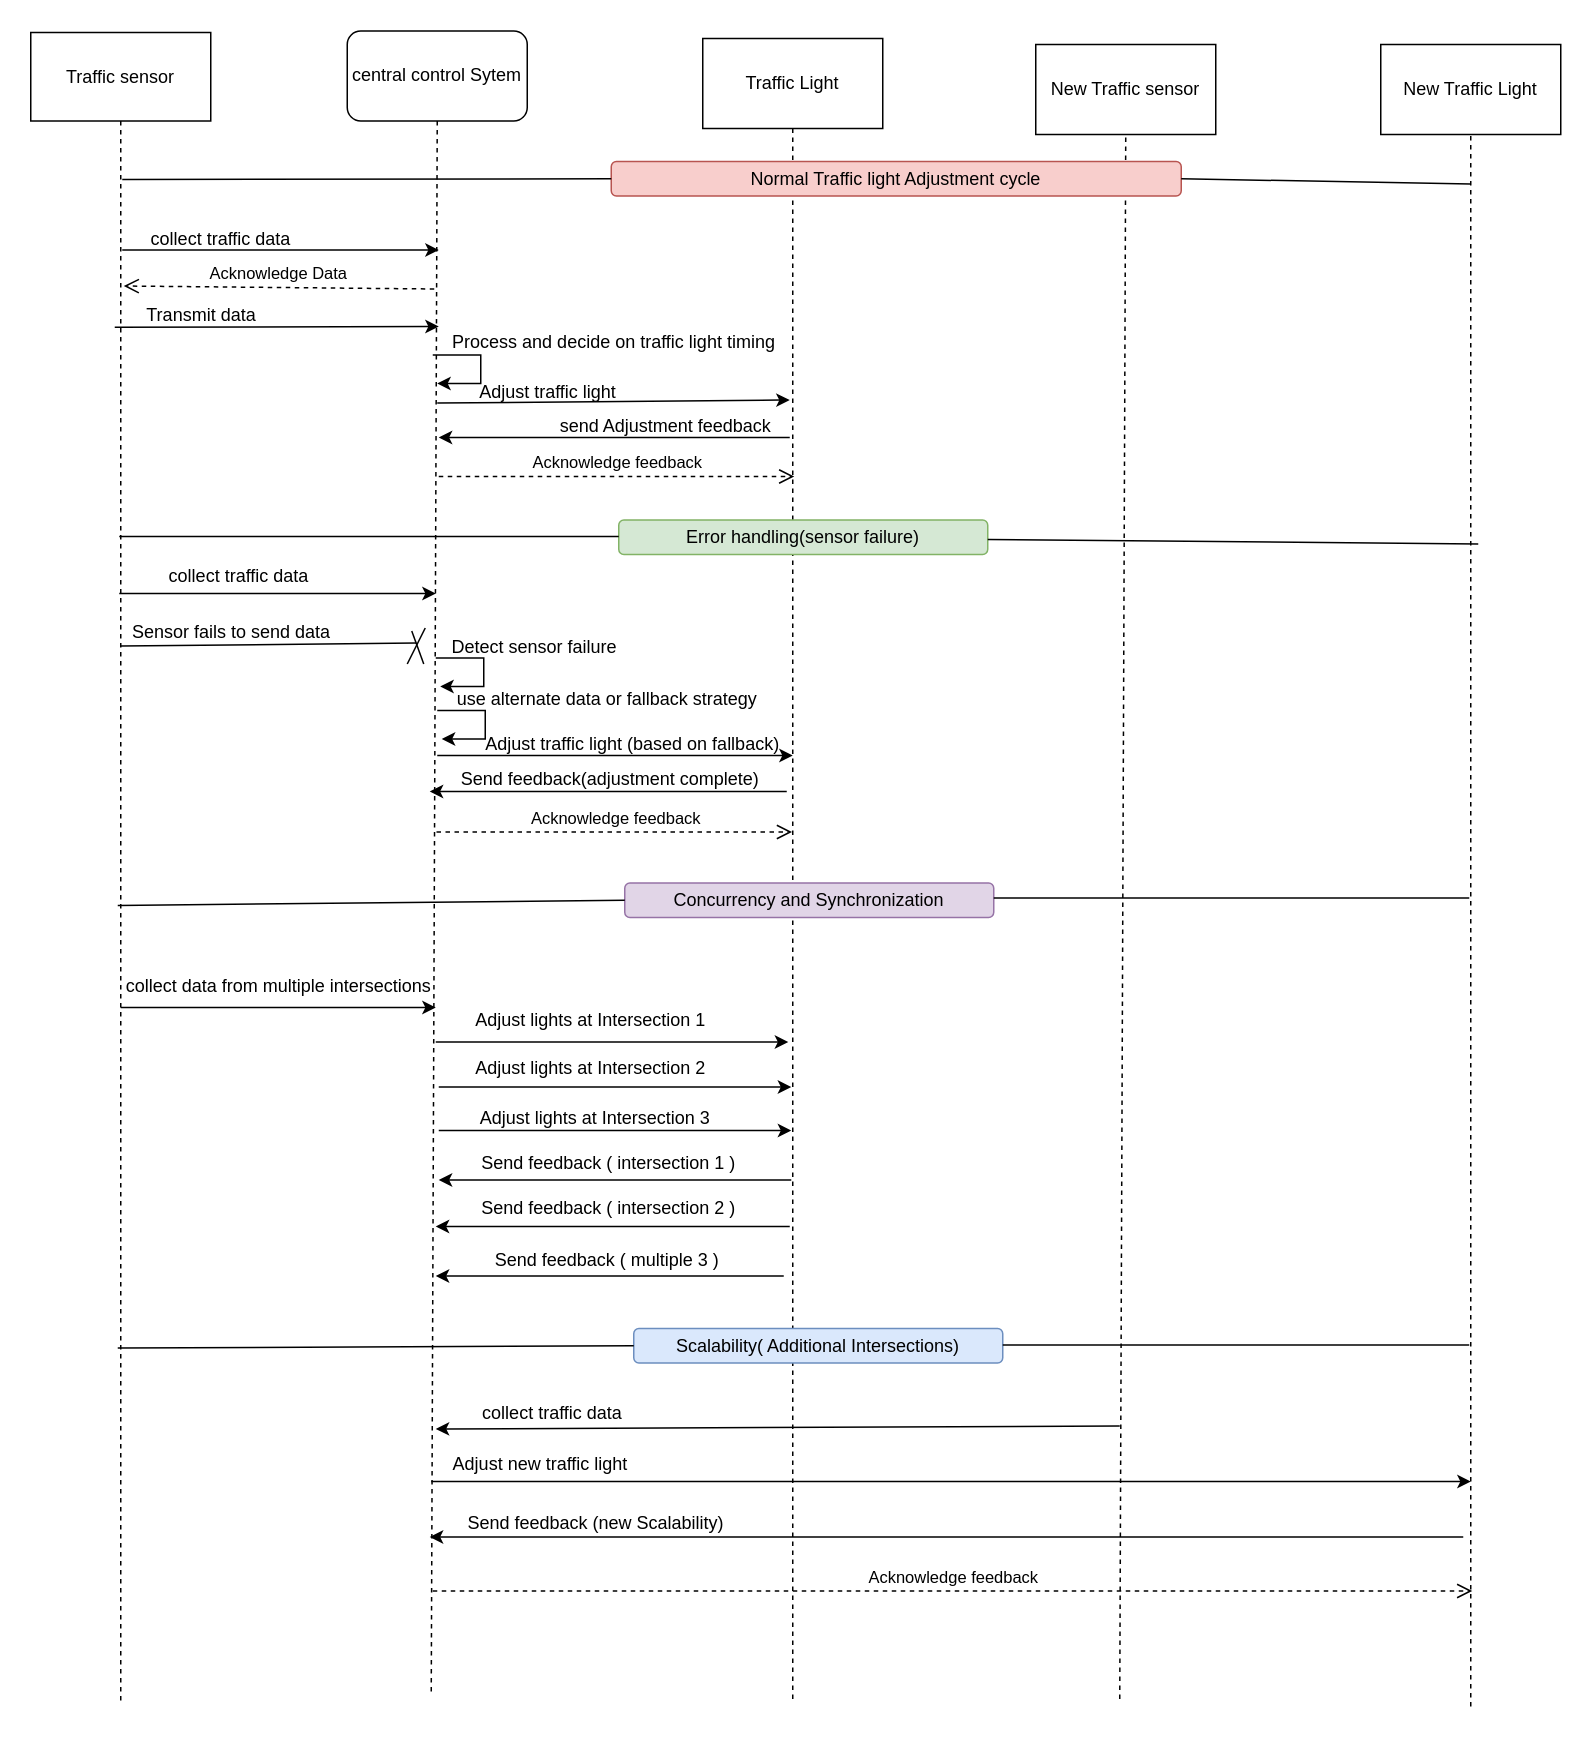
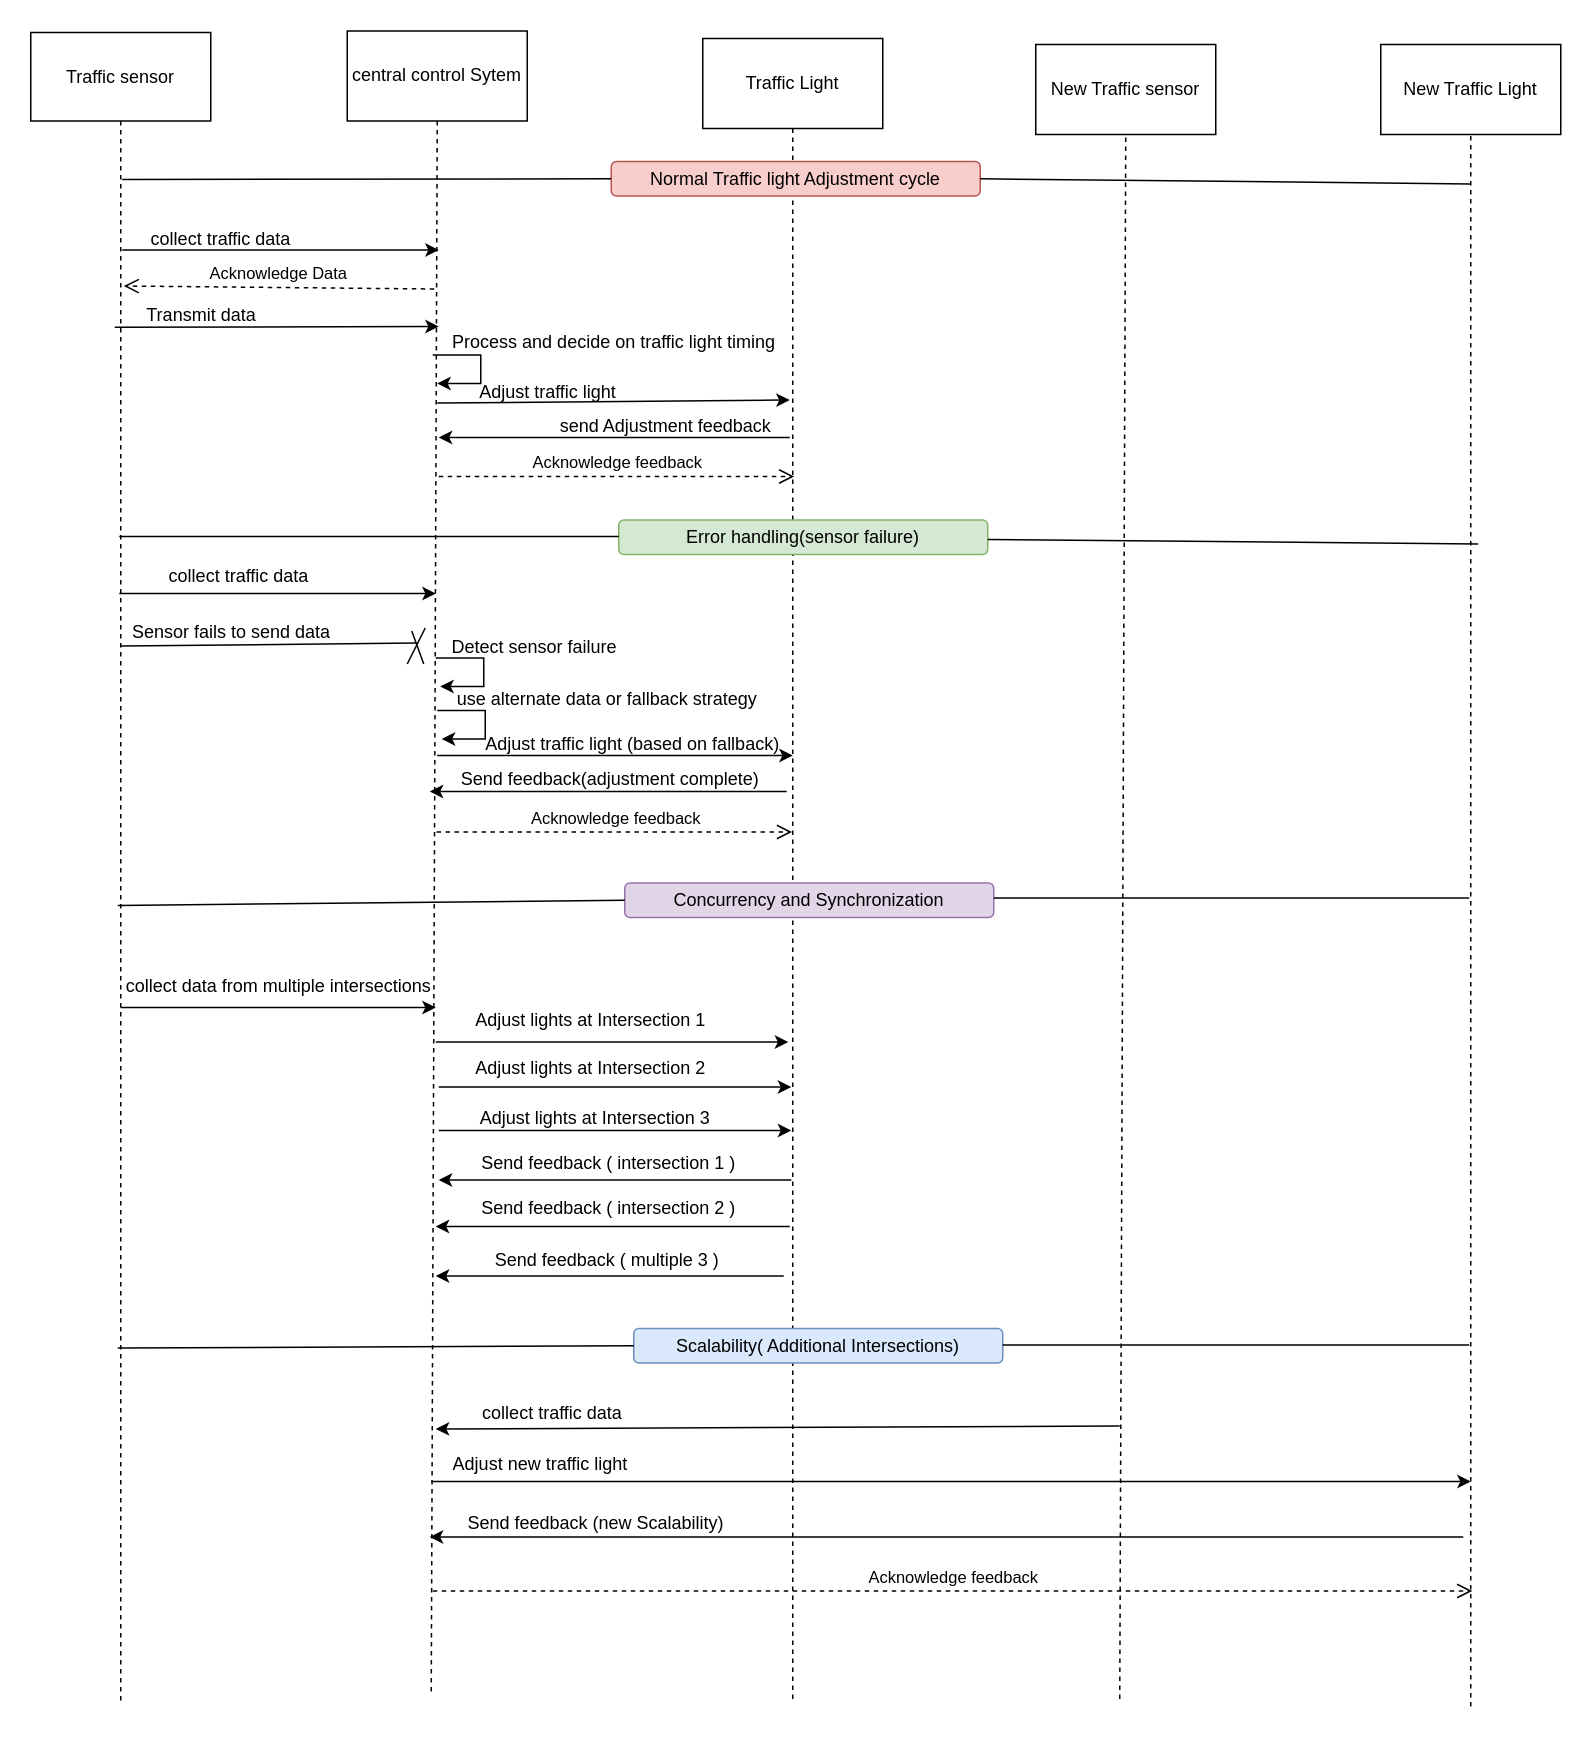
(437, 76) -> (437, 76)
(896, 179) -> (796, 179)
